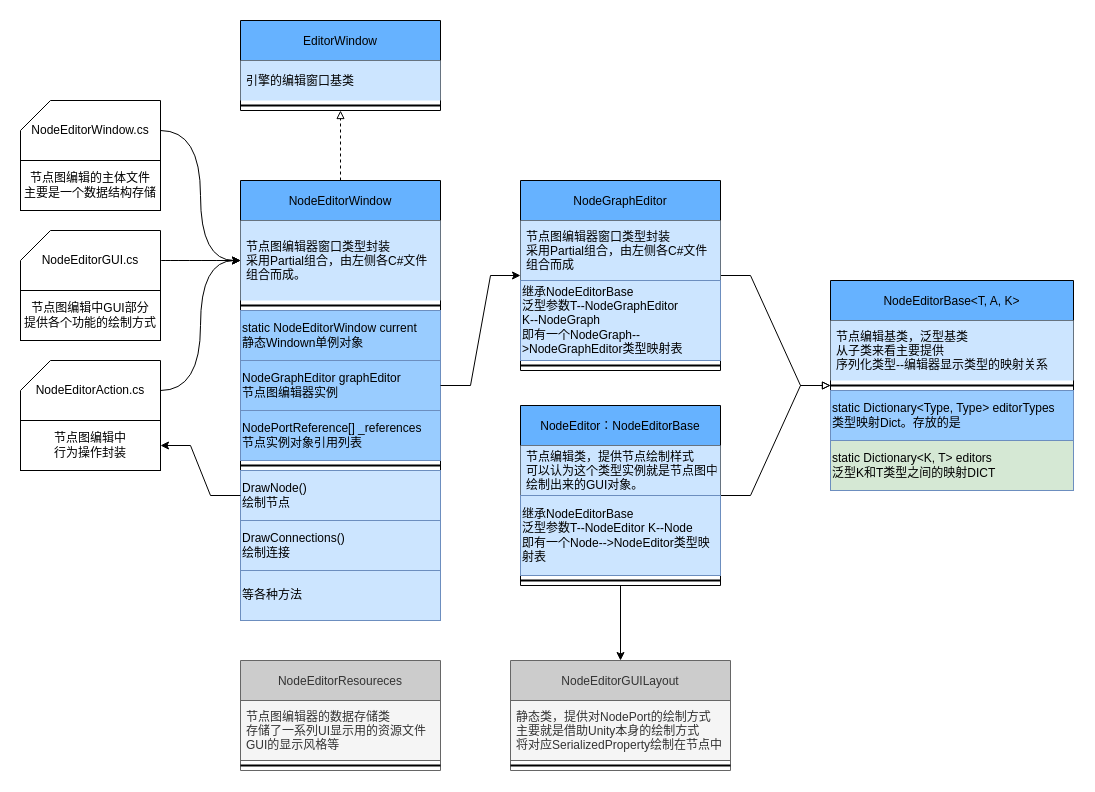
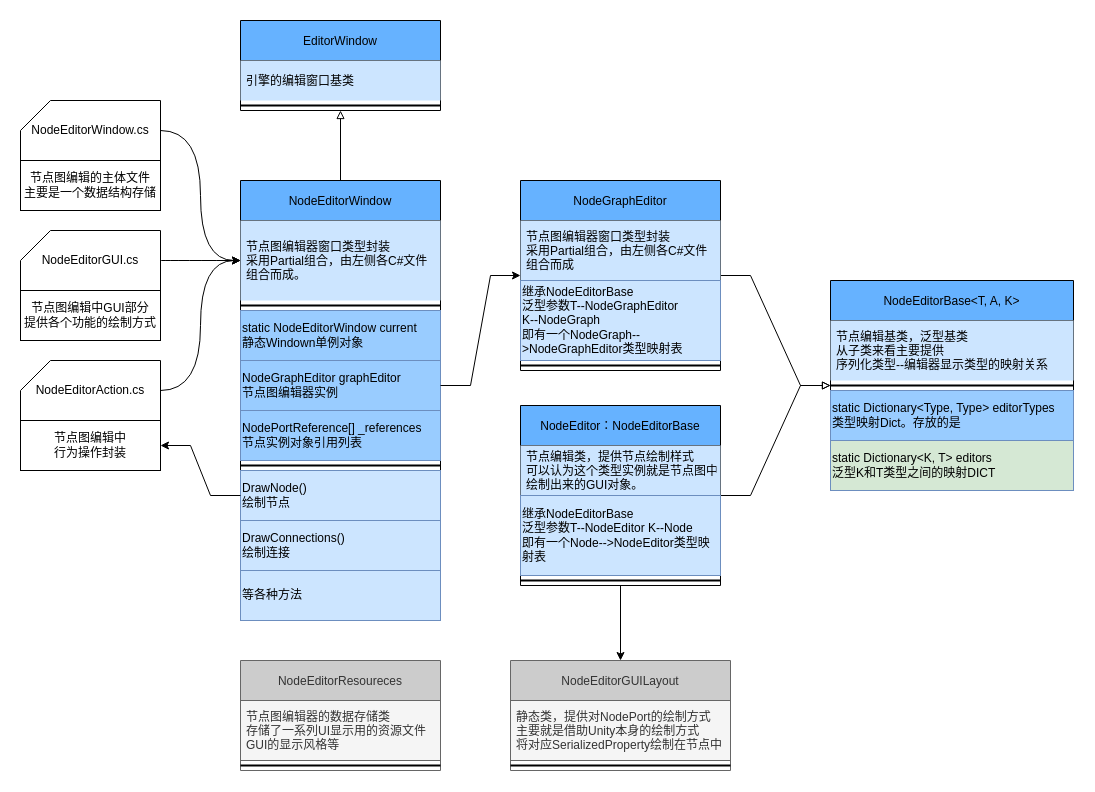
(341, 149) -> (341, 149)
